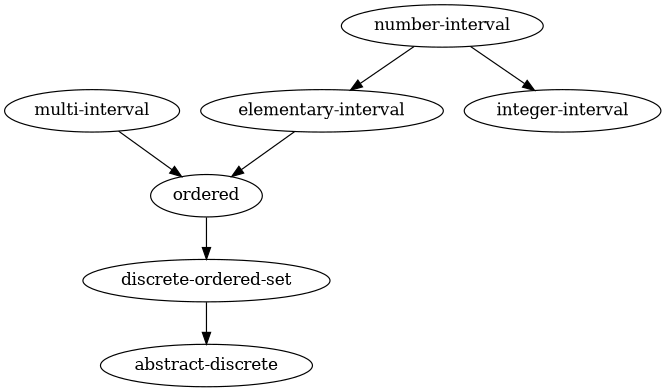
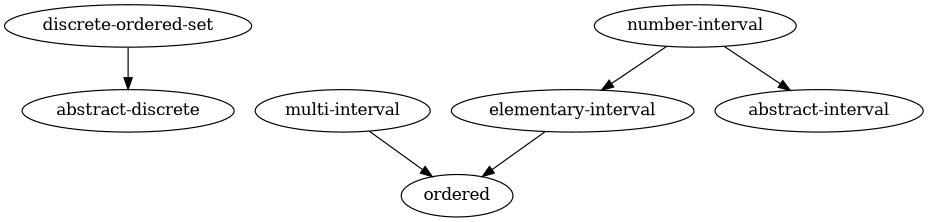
(563, 111) -> (819, 111)
(206, 232) -> none
